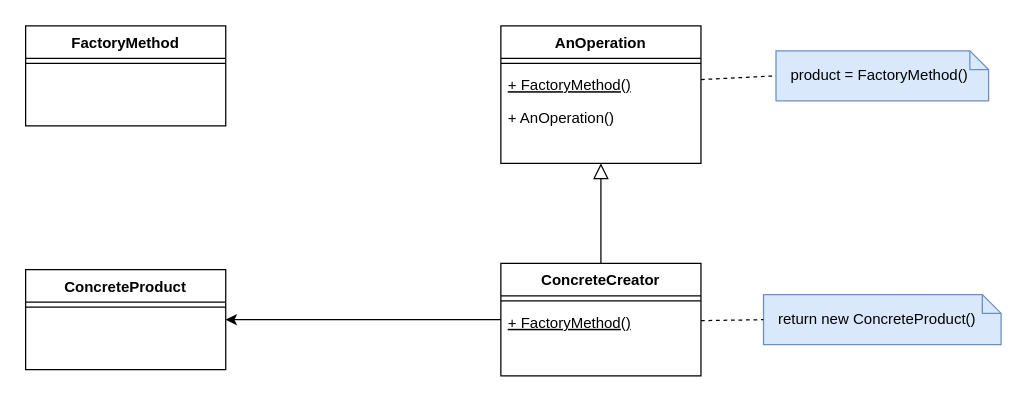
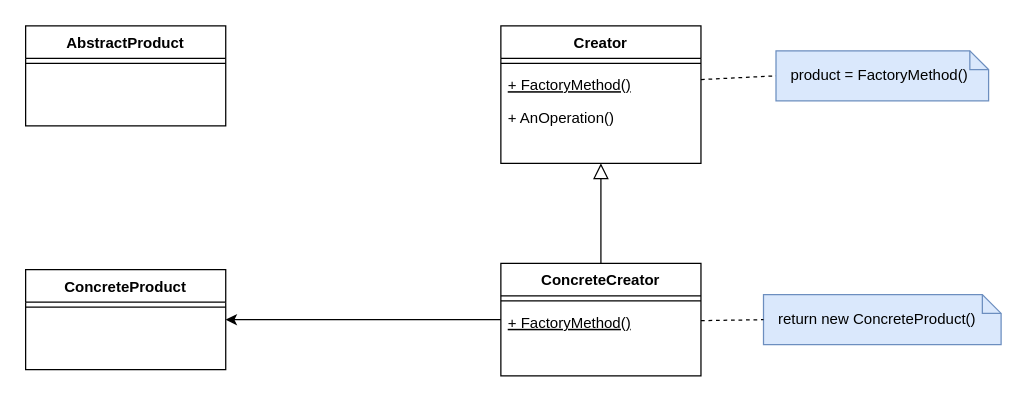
(125, 43) -> (125, 43)
(600, 43) -> (600, 43)
